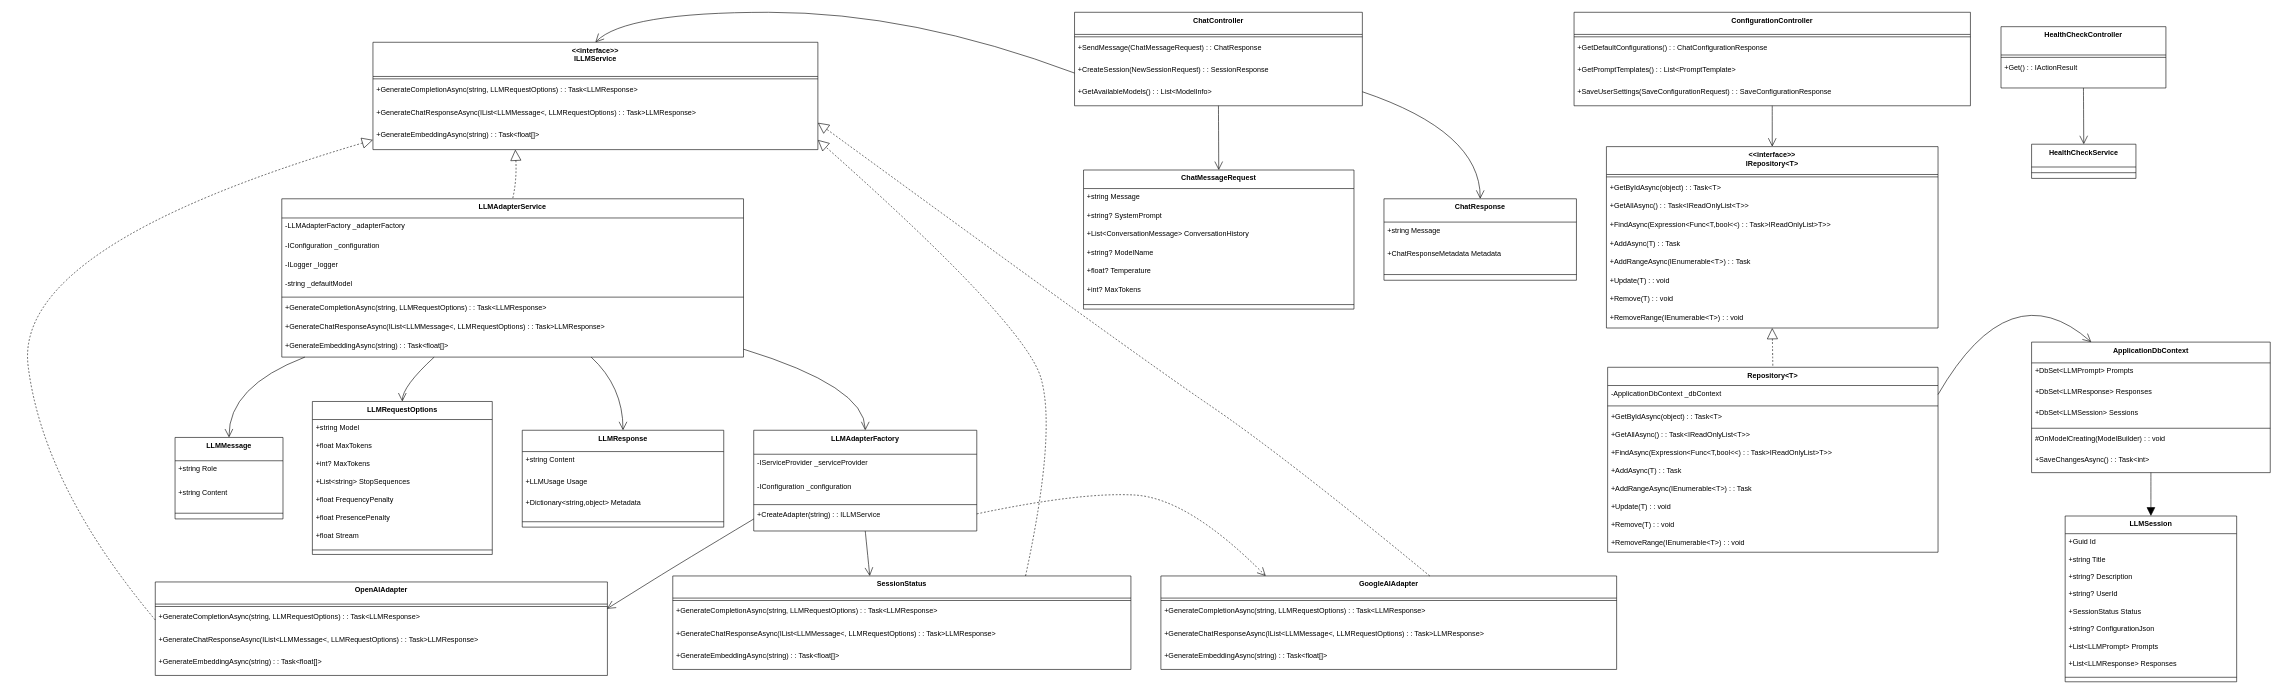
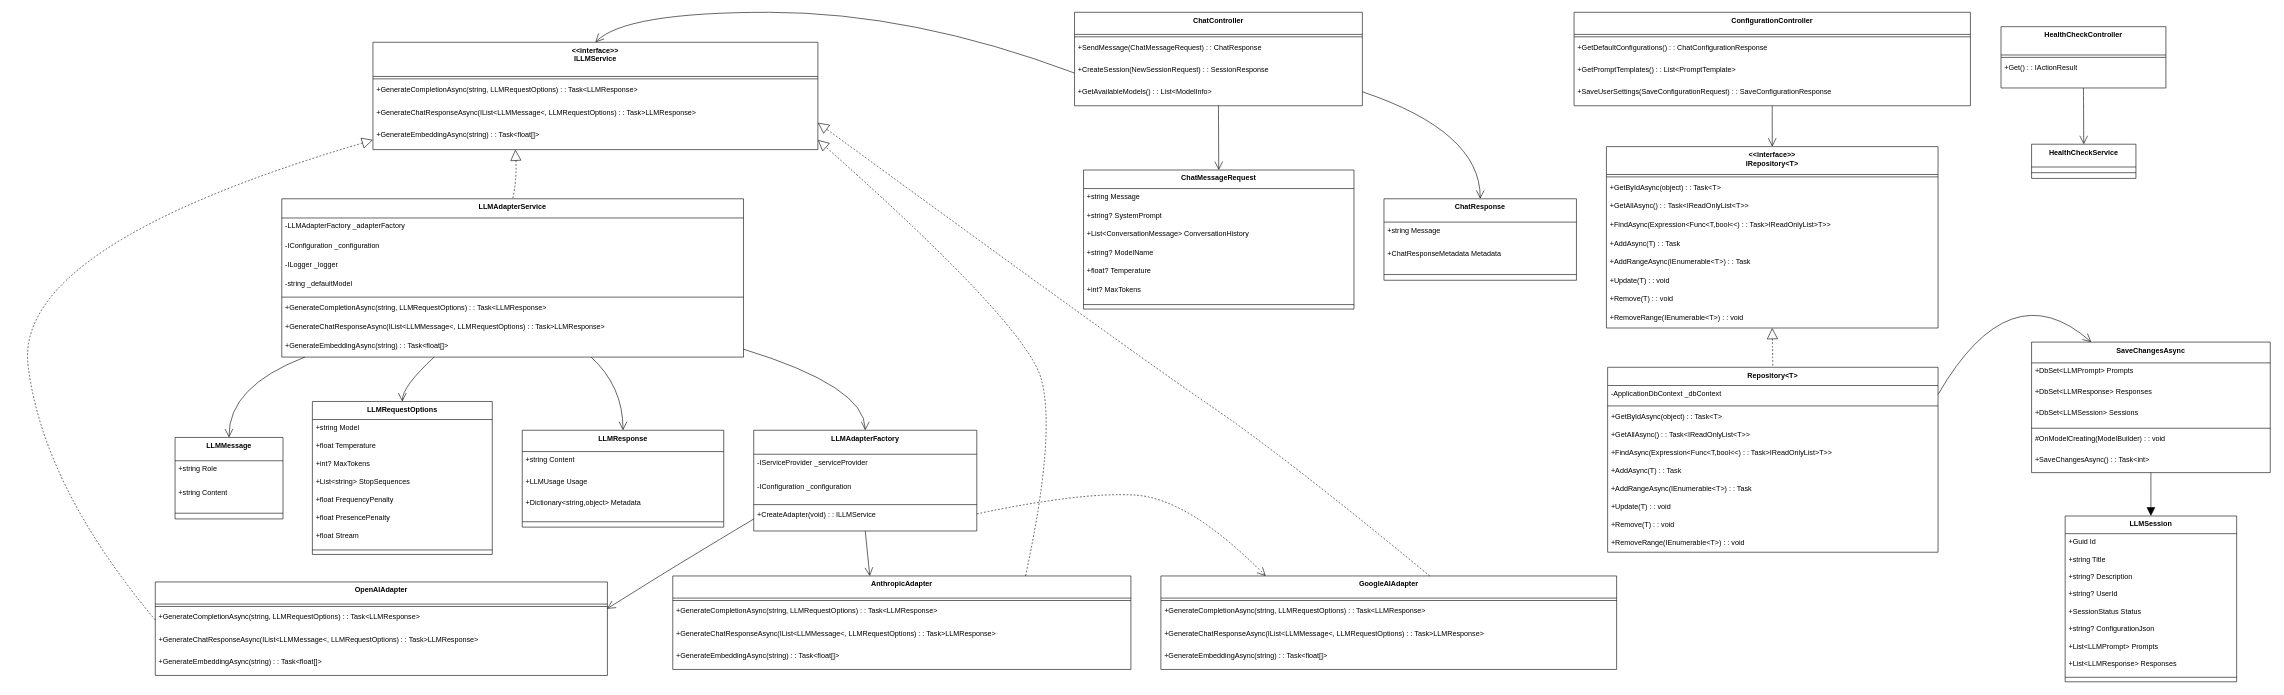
(2151, 350) -> (2151, 350)
(345, 446) -> (349, 446)
(827, 515) -> (823, 515)
(901, 584) -> (901, 584)
